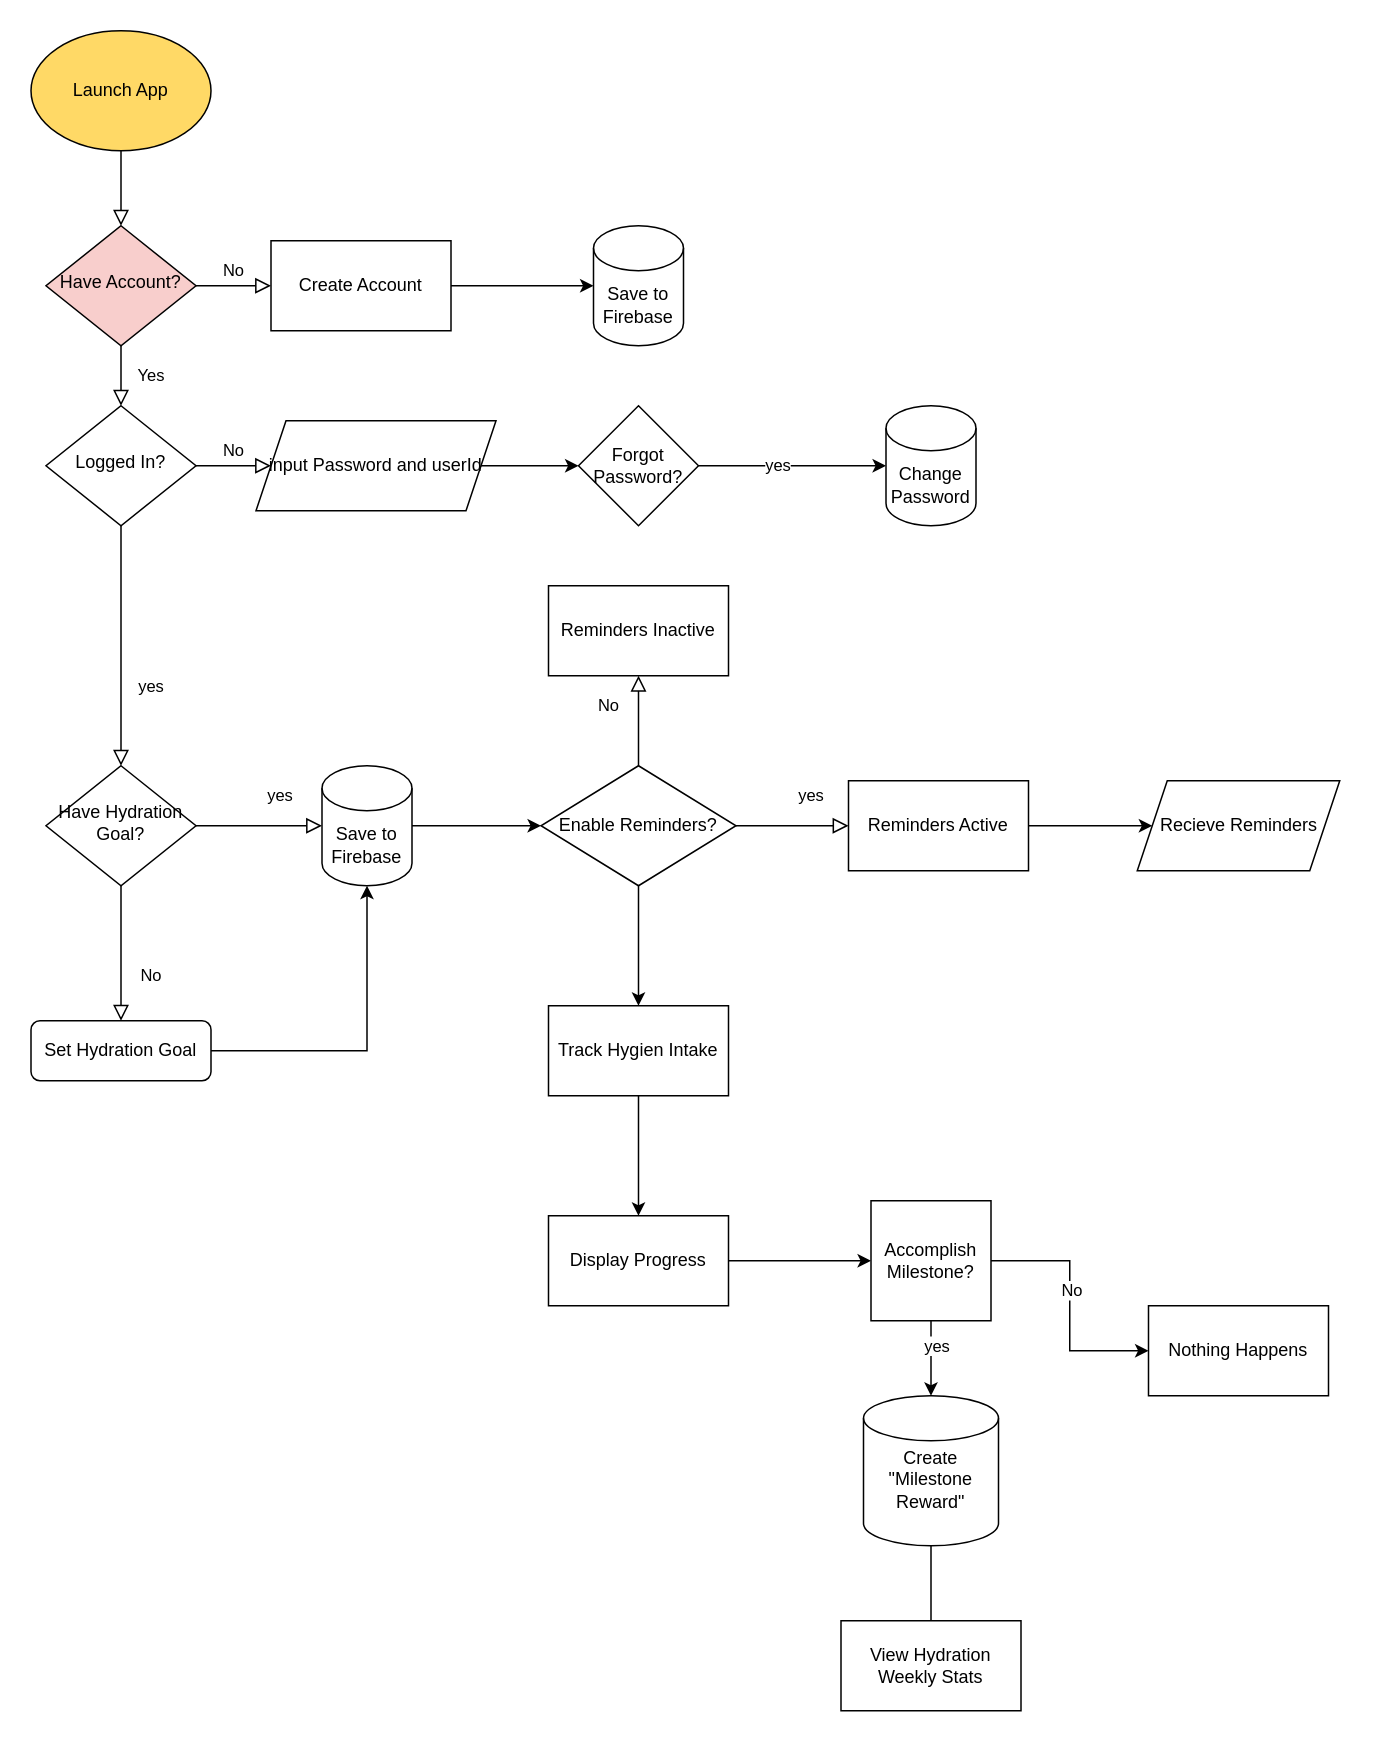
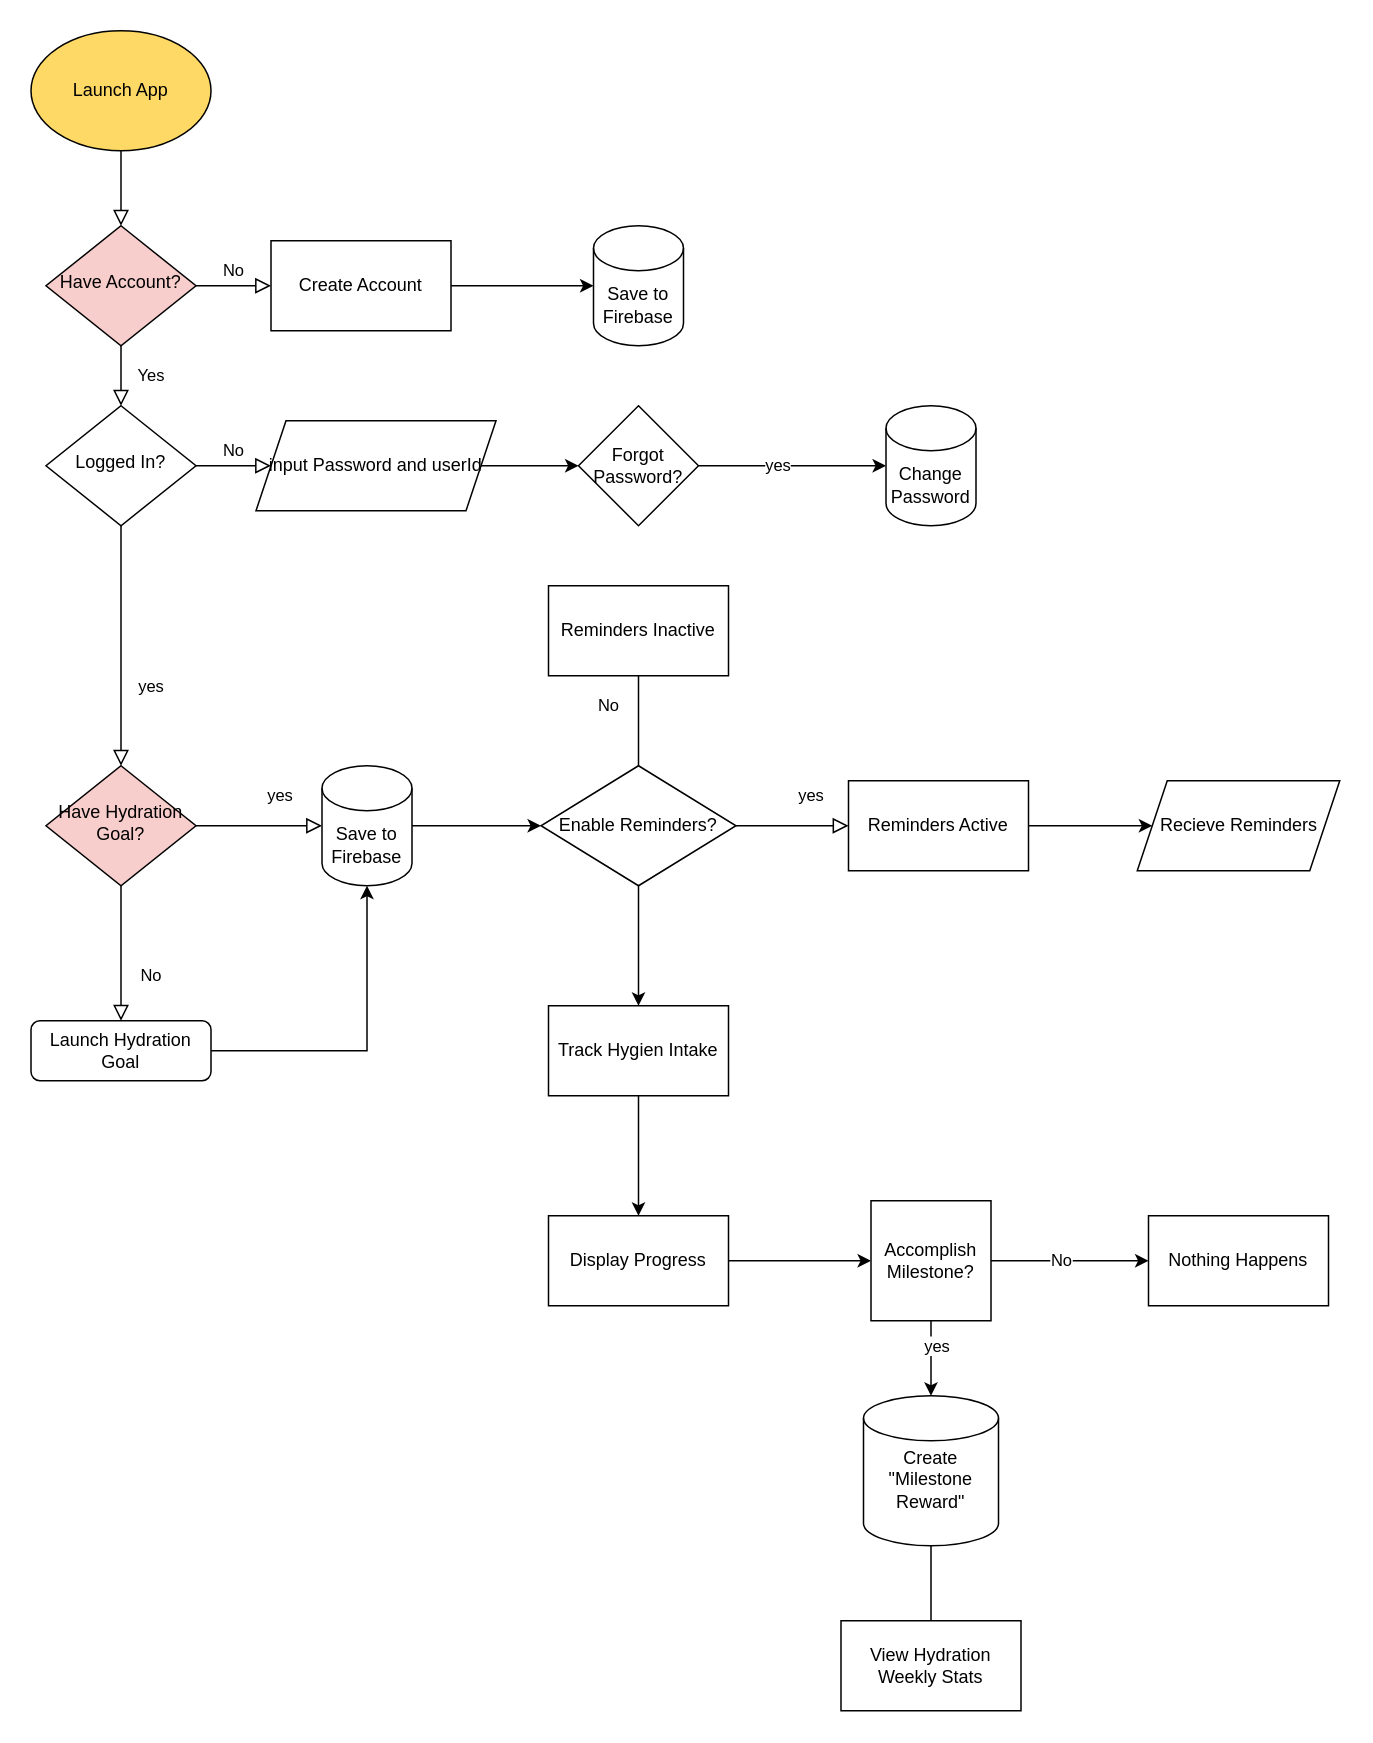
(638, 692) -> (638, 685)
(121, 826) -> (121, 826)
(121, 1051) -> (121, 1051)
(1238, 1351) -> (1238, 1261)
